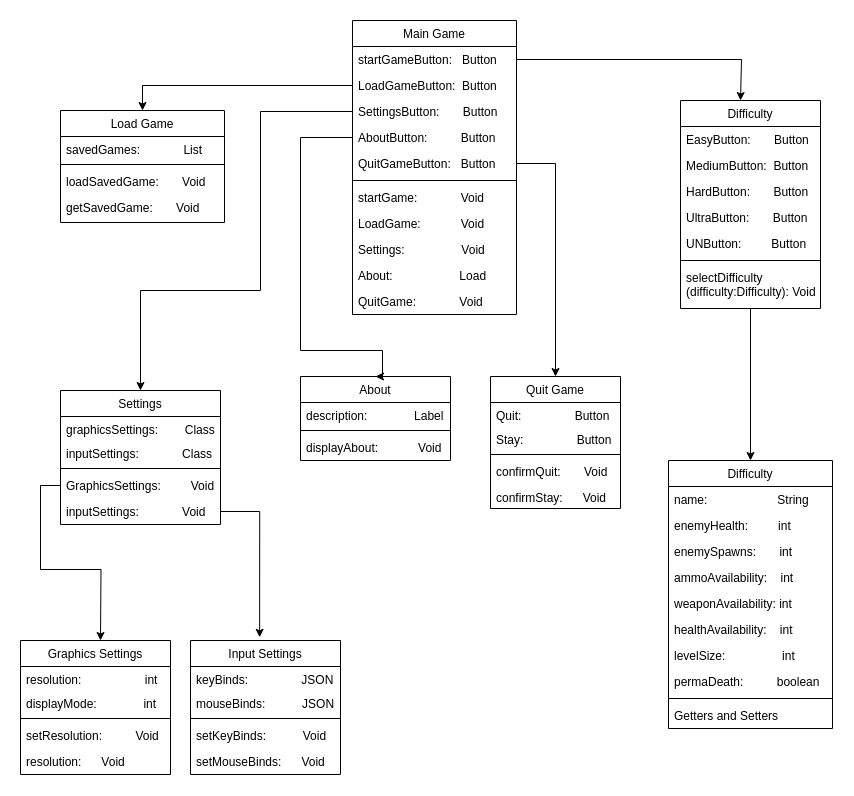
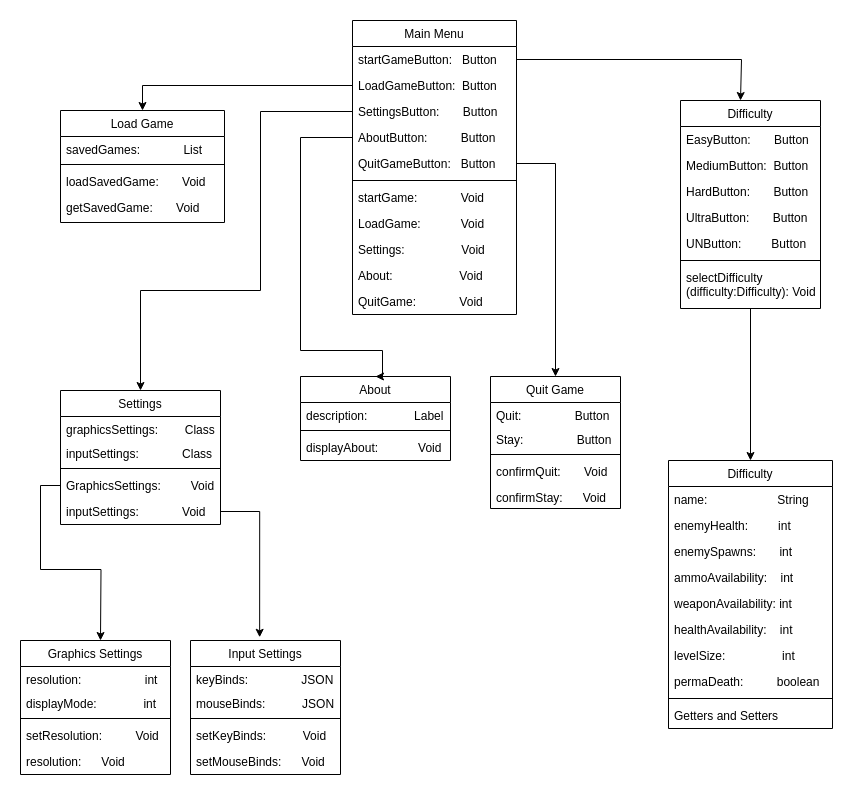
(434, 34) -> (434, 34)
(442, 276) -> (440, 276)
